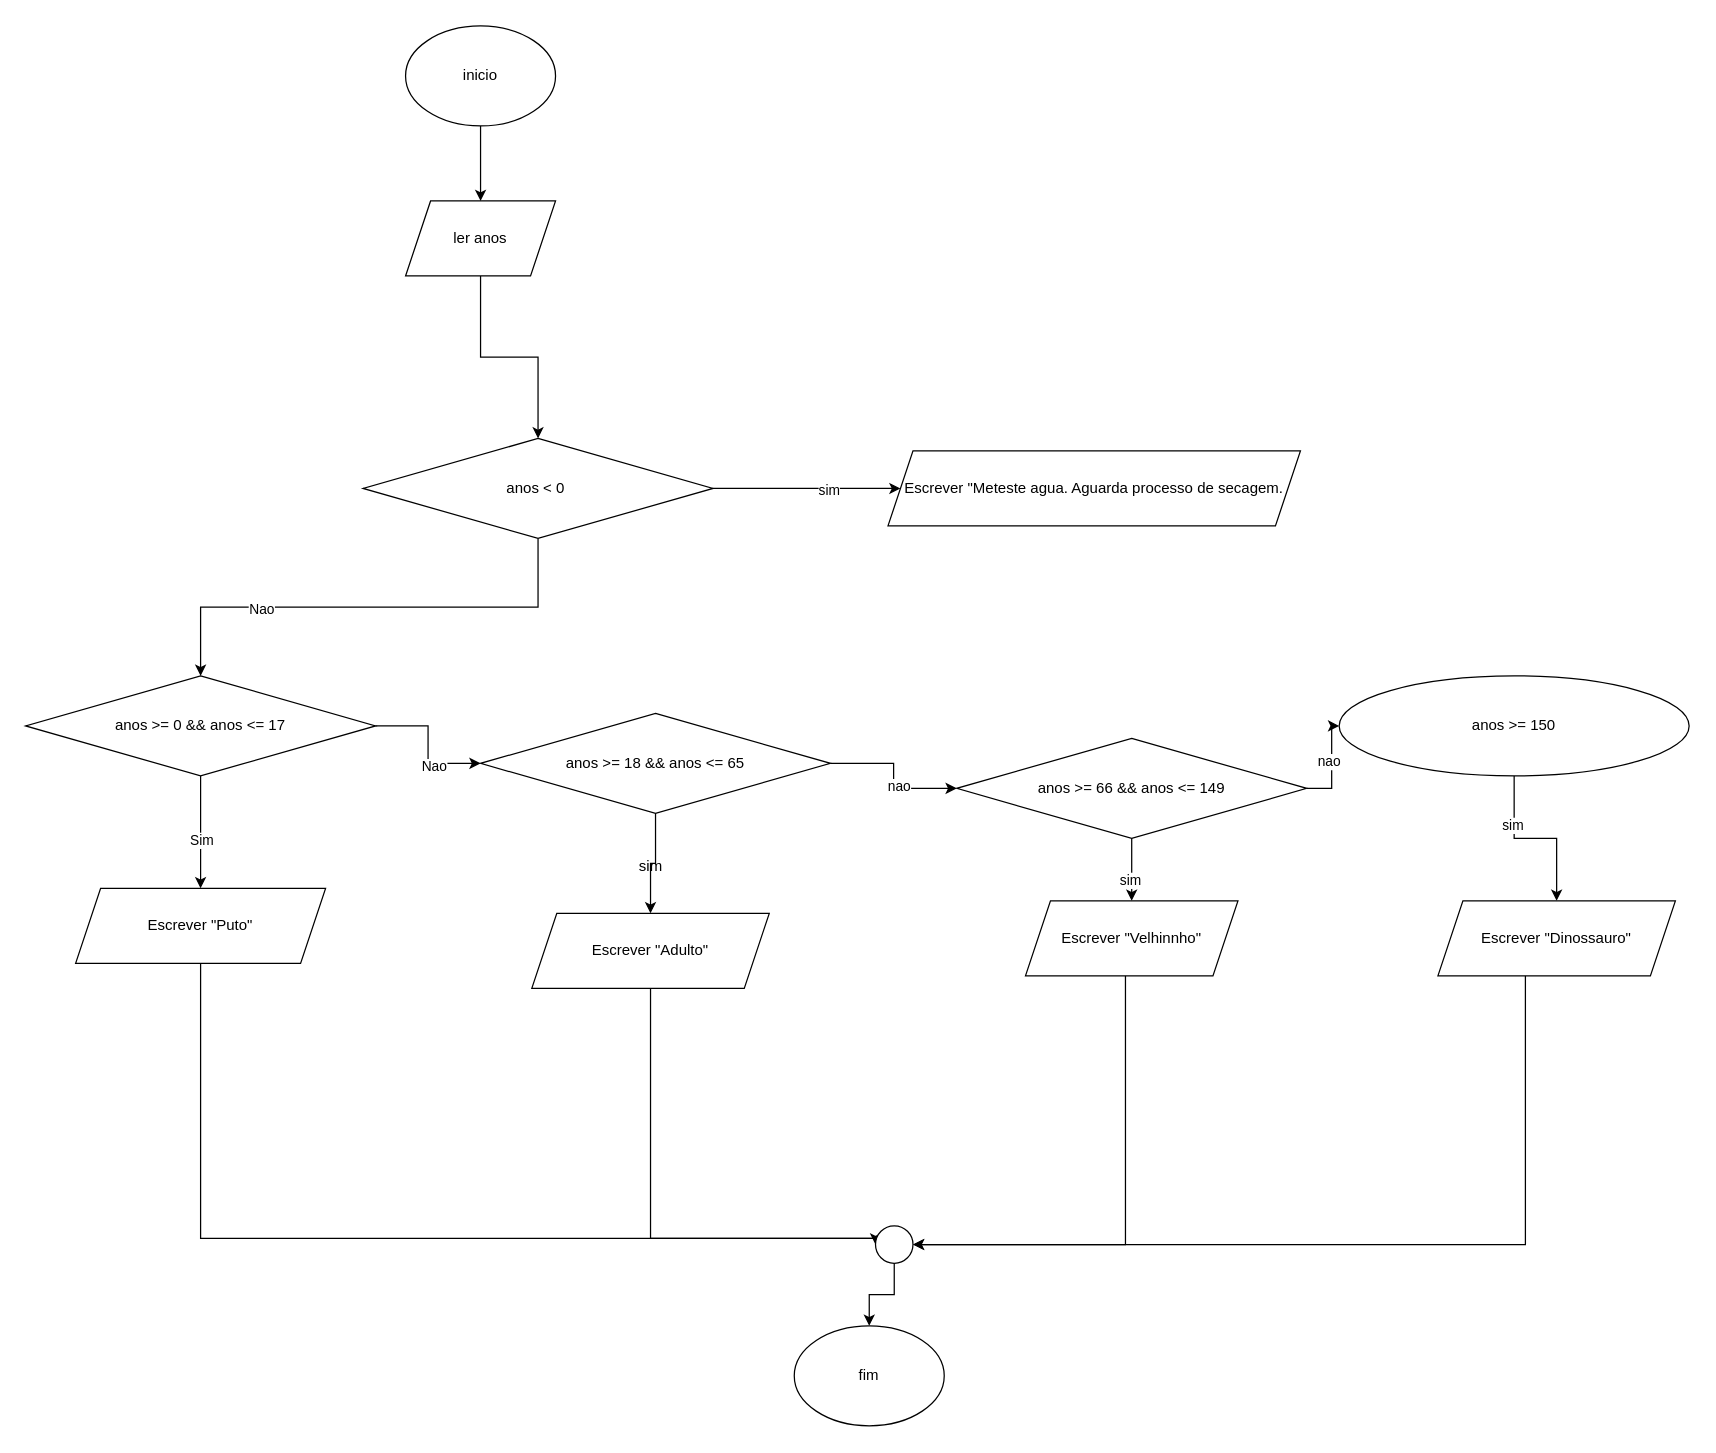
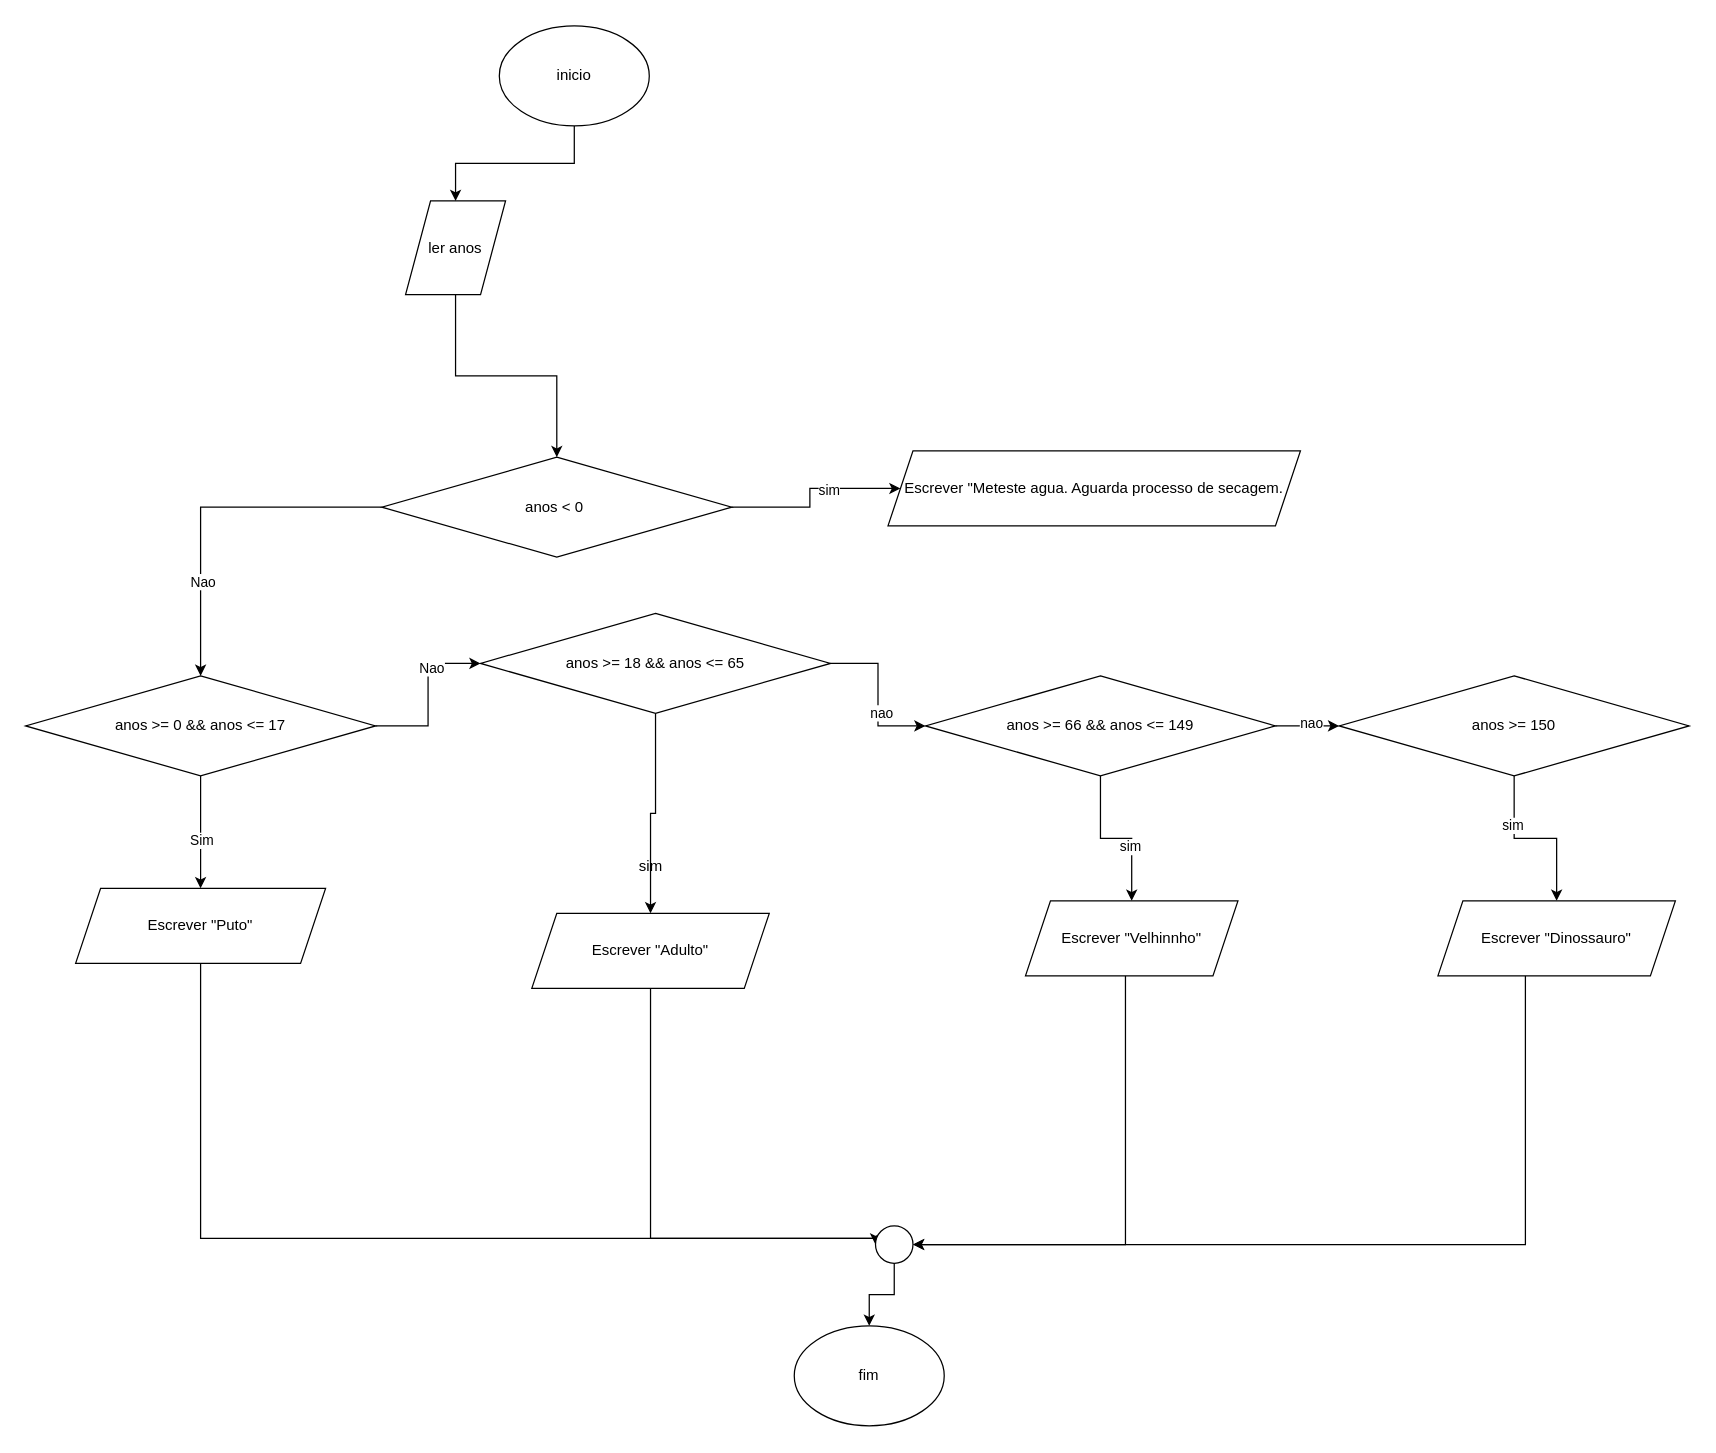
(481, 76) -> (574, 76)
(481, 238) -> (456, 248)
(538, 488) -> (557, 507)
(1514, 726) -> (1514, 726)
(656, 763) -> (656, 663)
(1132, 788) -> (1101, 726)
